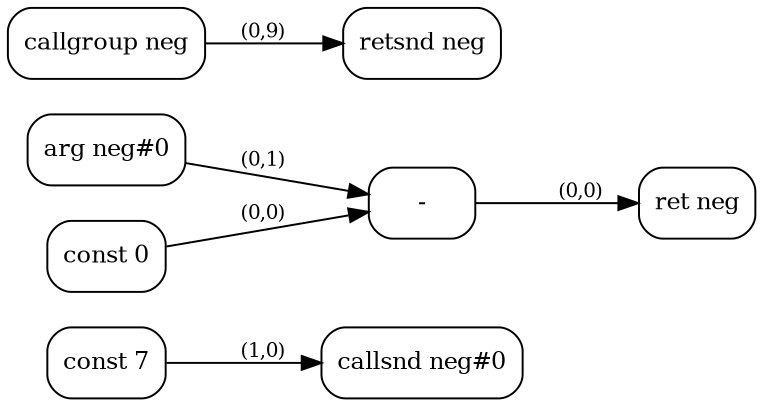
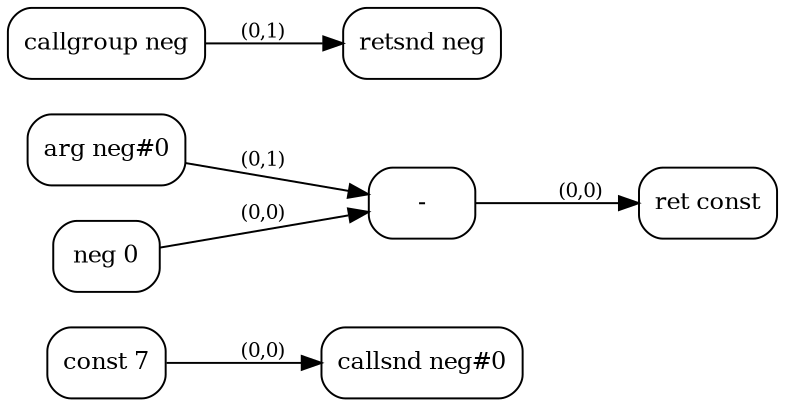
(263, 33) -> (263, 33)
(697, 203) -> (708, 203)
(106, 256) -> (106, 256)
(263, 352) -> (263, 352)
